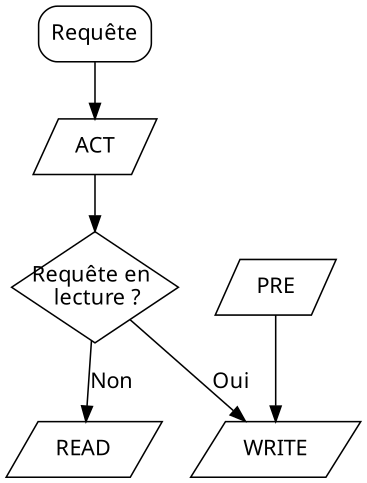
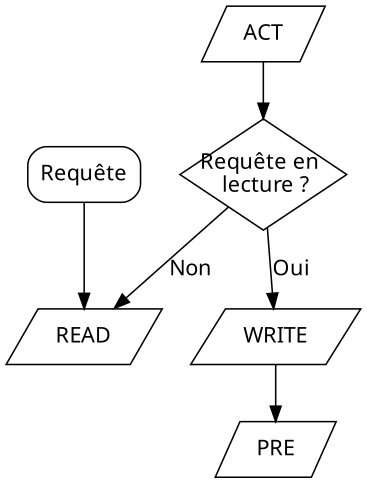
(95, 83) -> (84, 248)
(276, 360) -> (276, 385)
